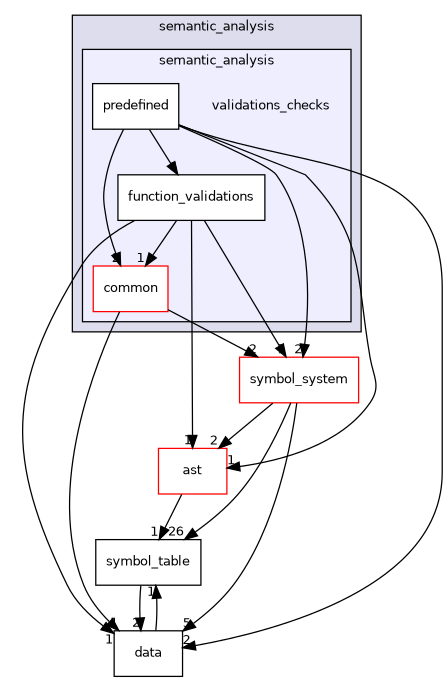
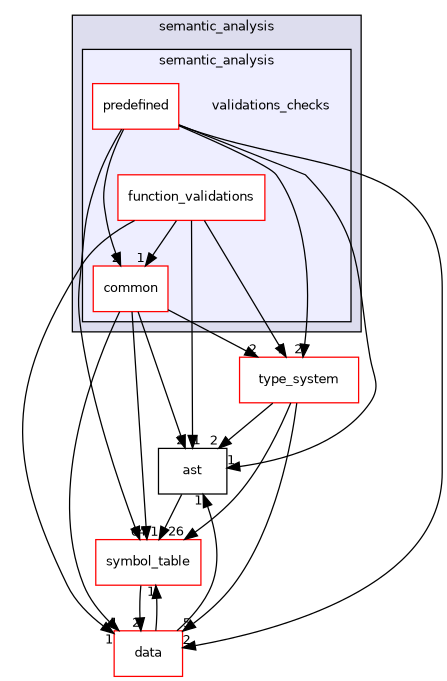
(136, 106) -> (136, 106)
(160, 147) -> (84, 349)
(191, 198) -> (191, 198)
none -> (159, 374)
(299, 380) -> (299, 380)
none -> (139, 419)
(193, 471) -> (193, 471)
(148, 562) -> (148, 562)
none -> (215, 574)
(148, 654) -> (148, 654)
